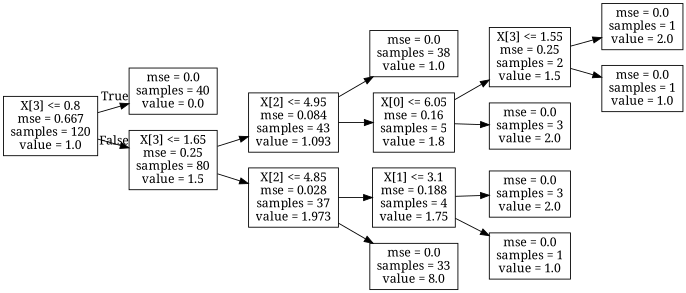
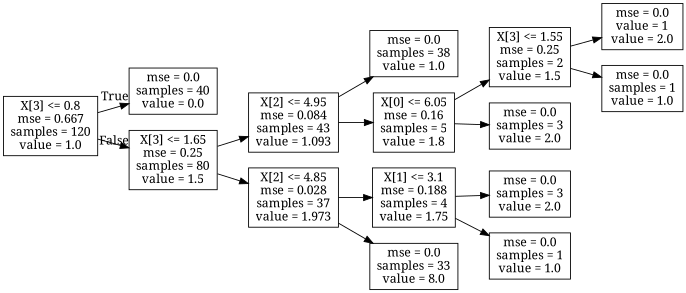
(642, 27) -> (642, 27)
